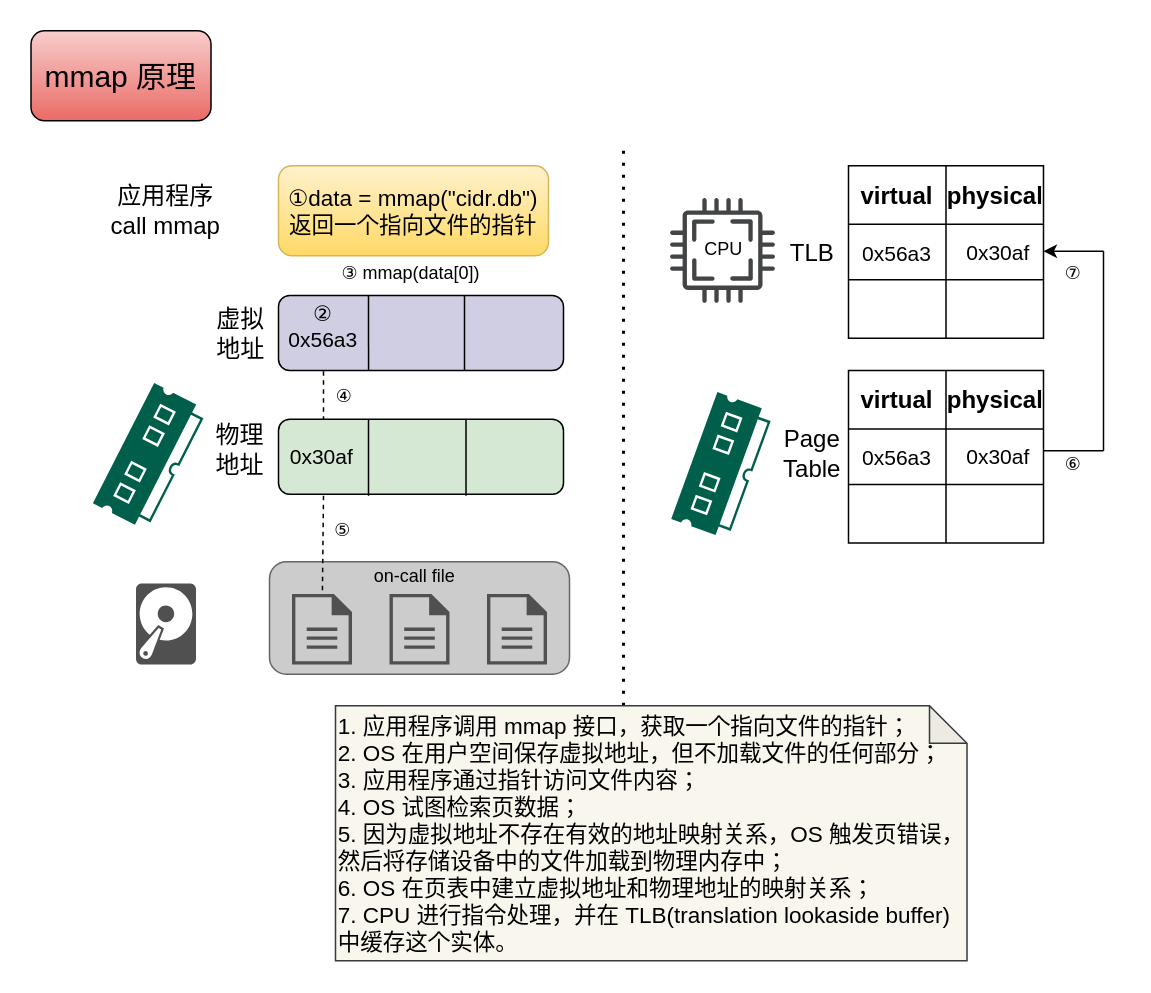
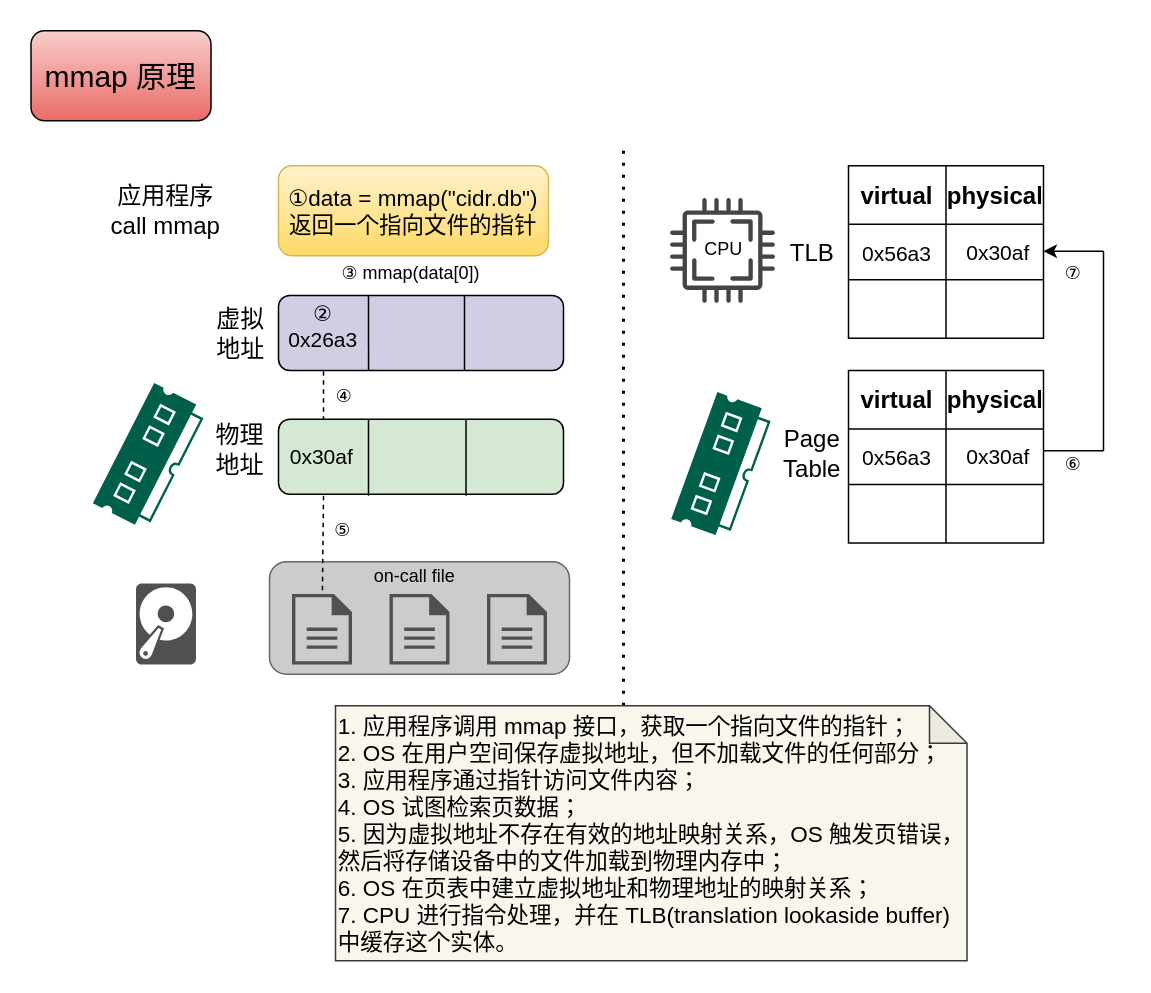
(323, 326) -> (323, 326)
